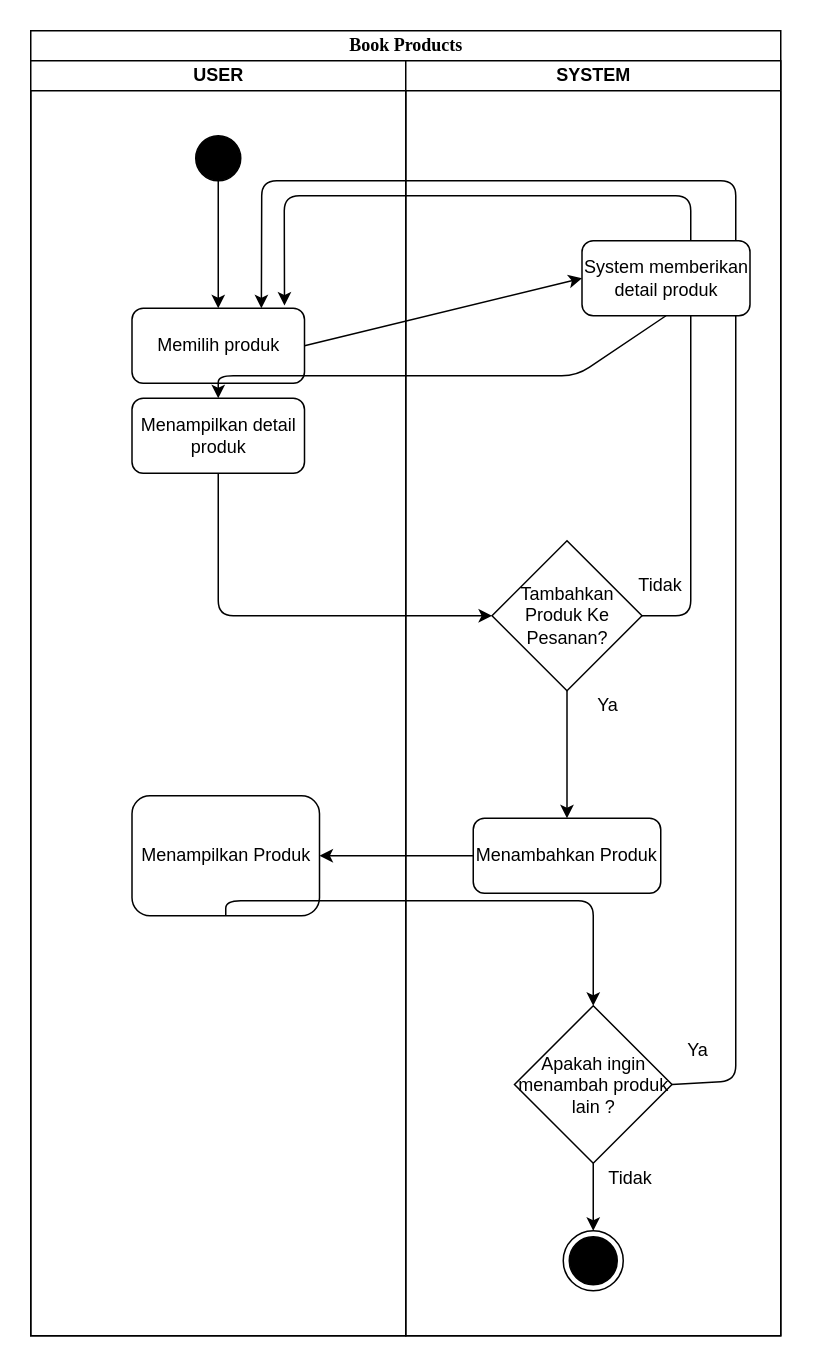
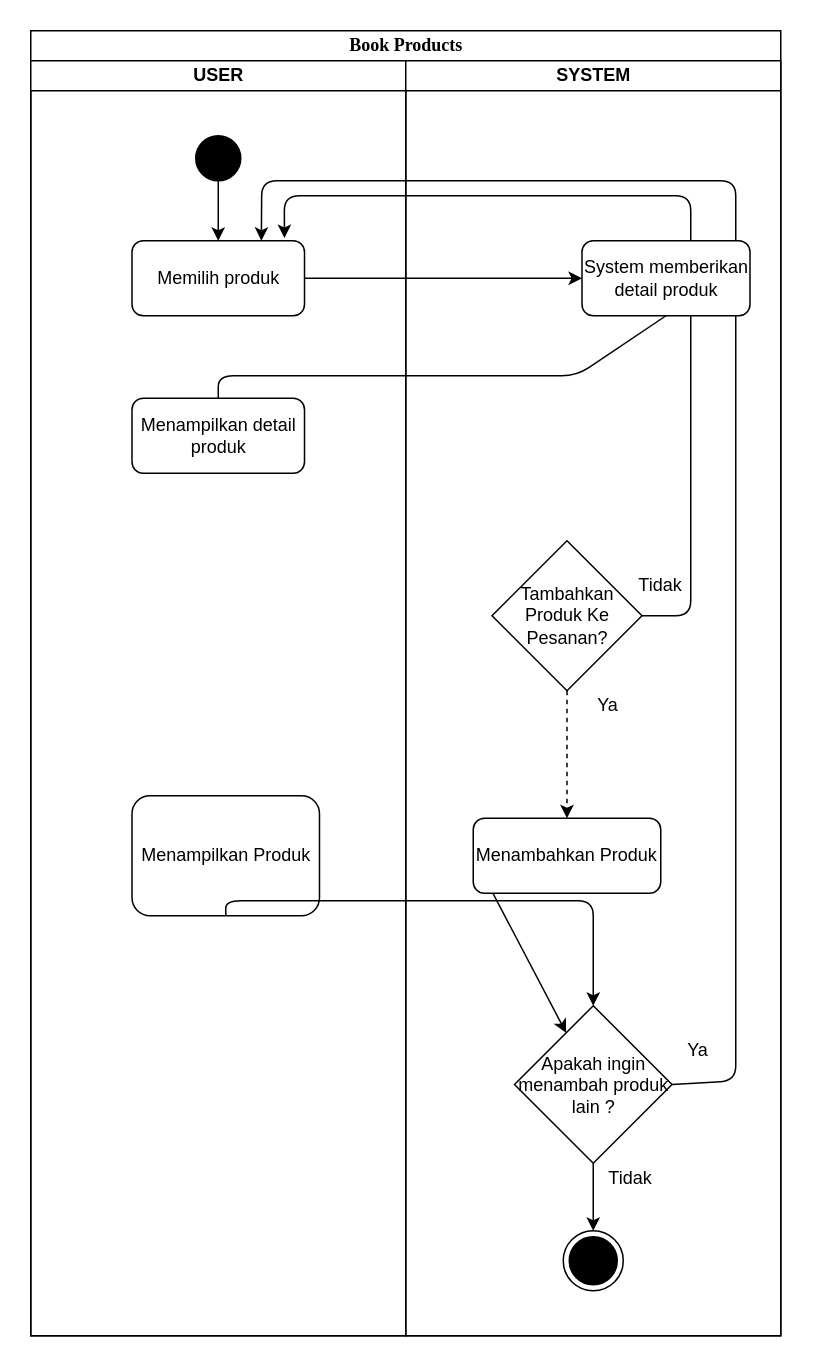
(218, 346) -> (218, 278)
(219, 380) -> (218, 387)
(284, 616) -> none
(567, 750) -> (567, 750)
(401, 856) -> (527, 958)
